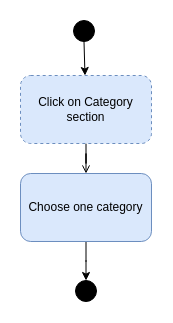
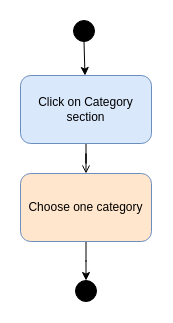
(86, 110) -> (86, 110)
(86, 208) -> (86, 208)
